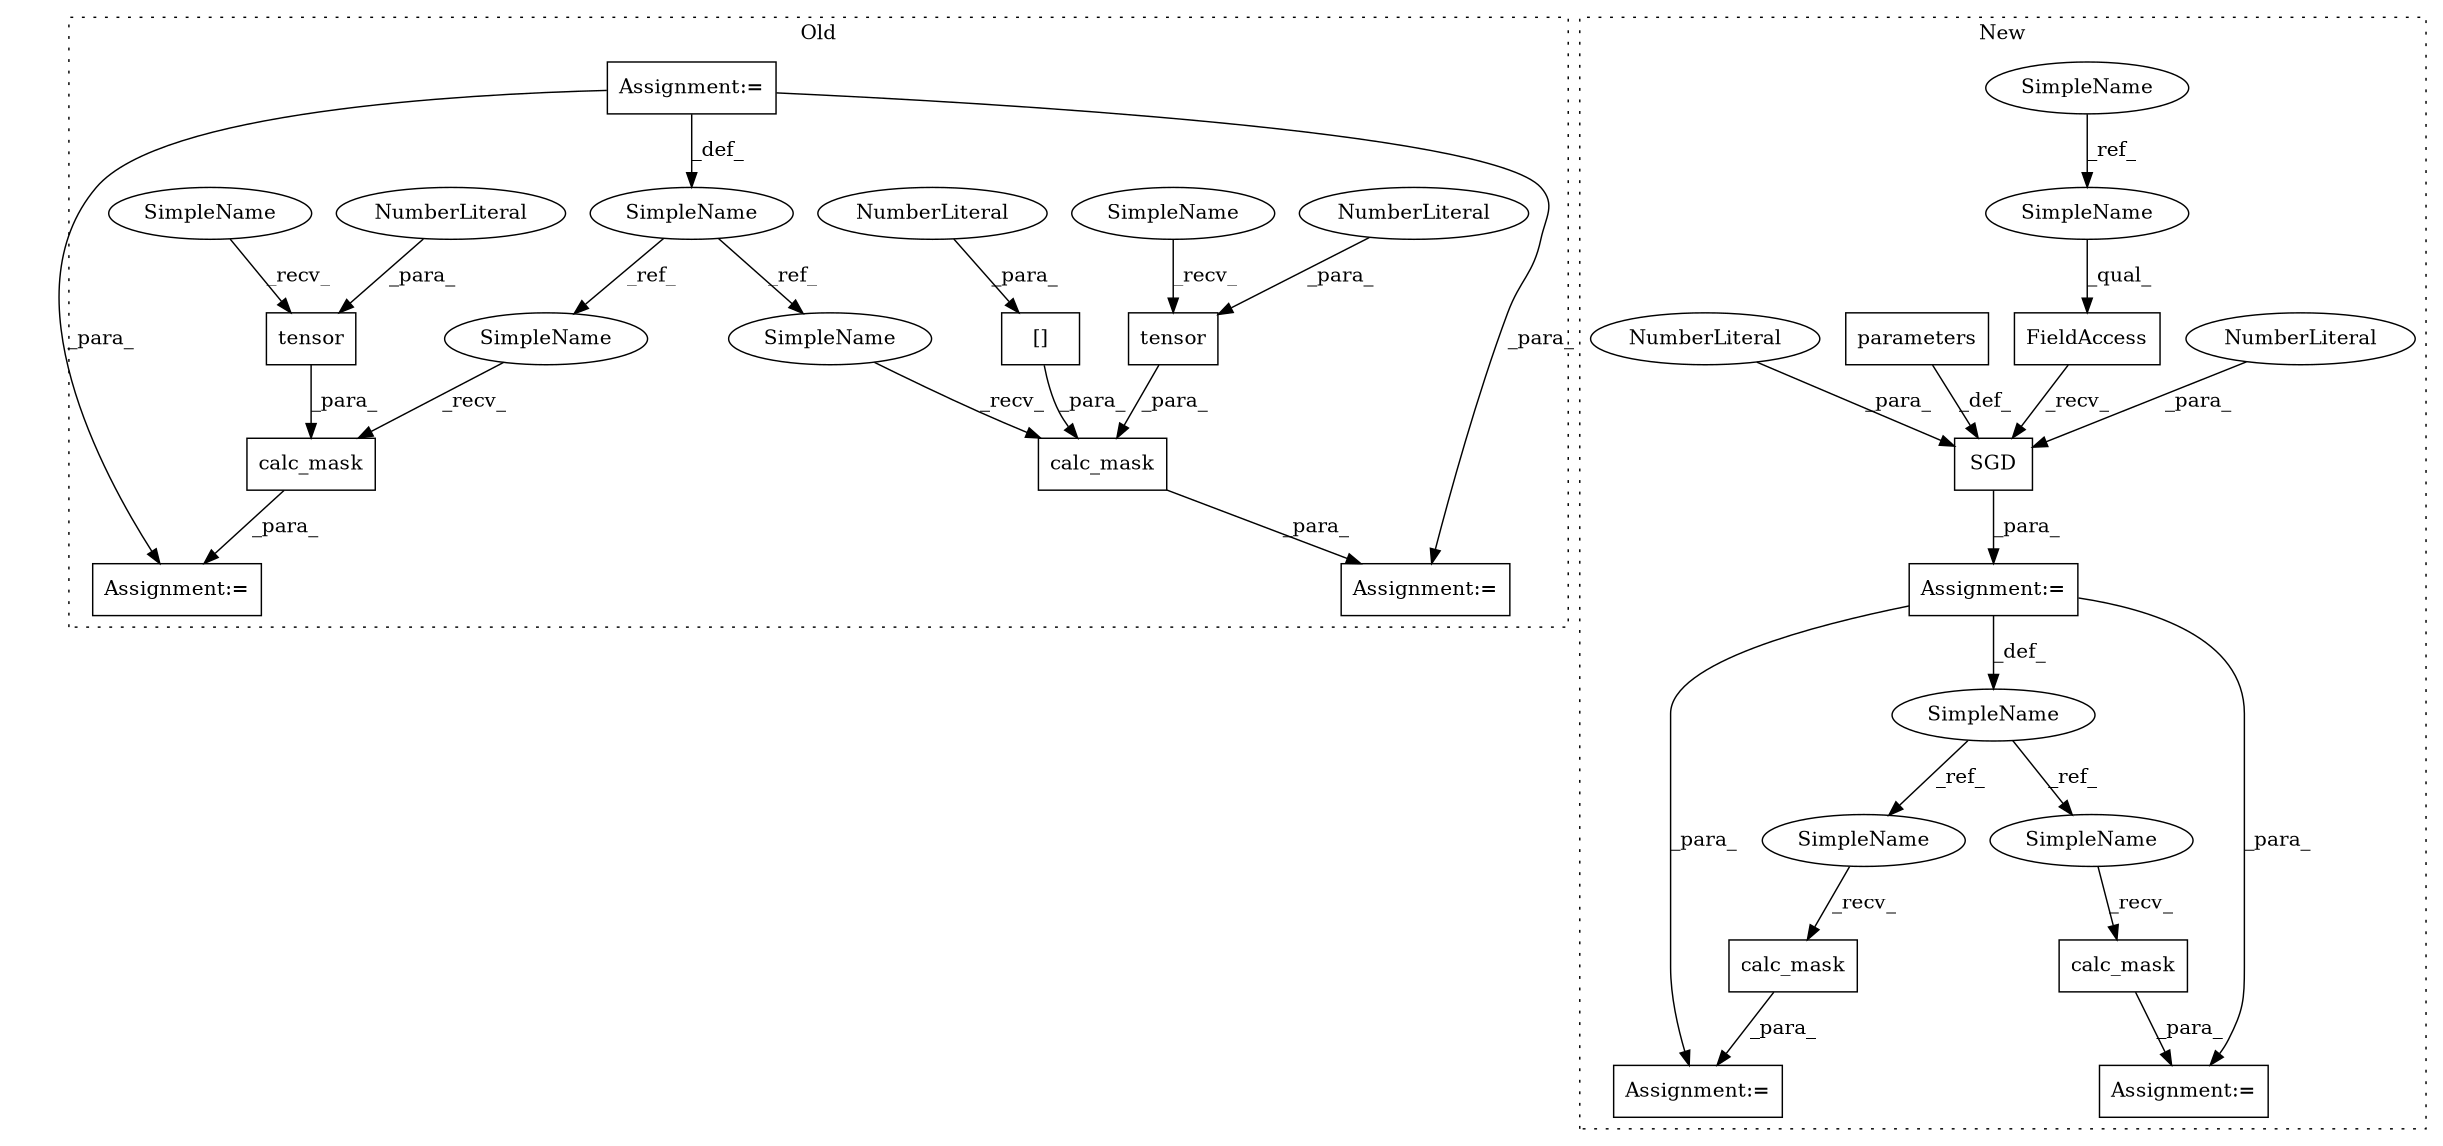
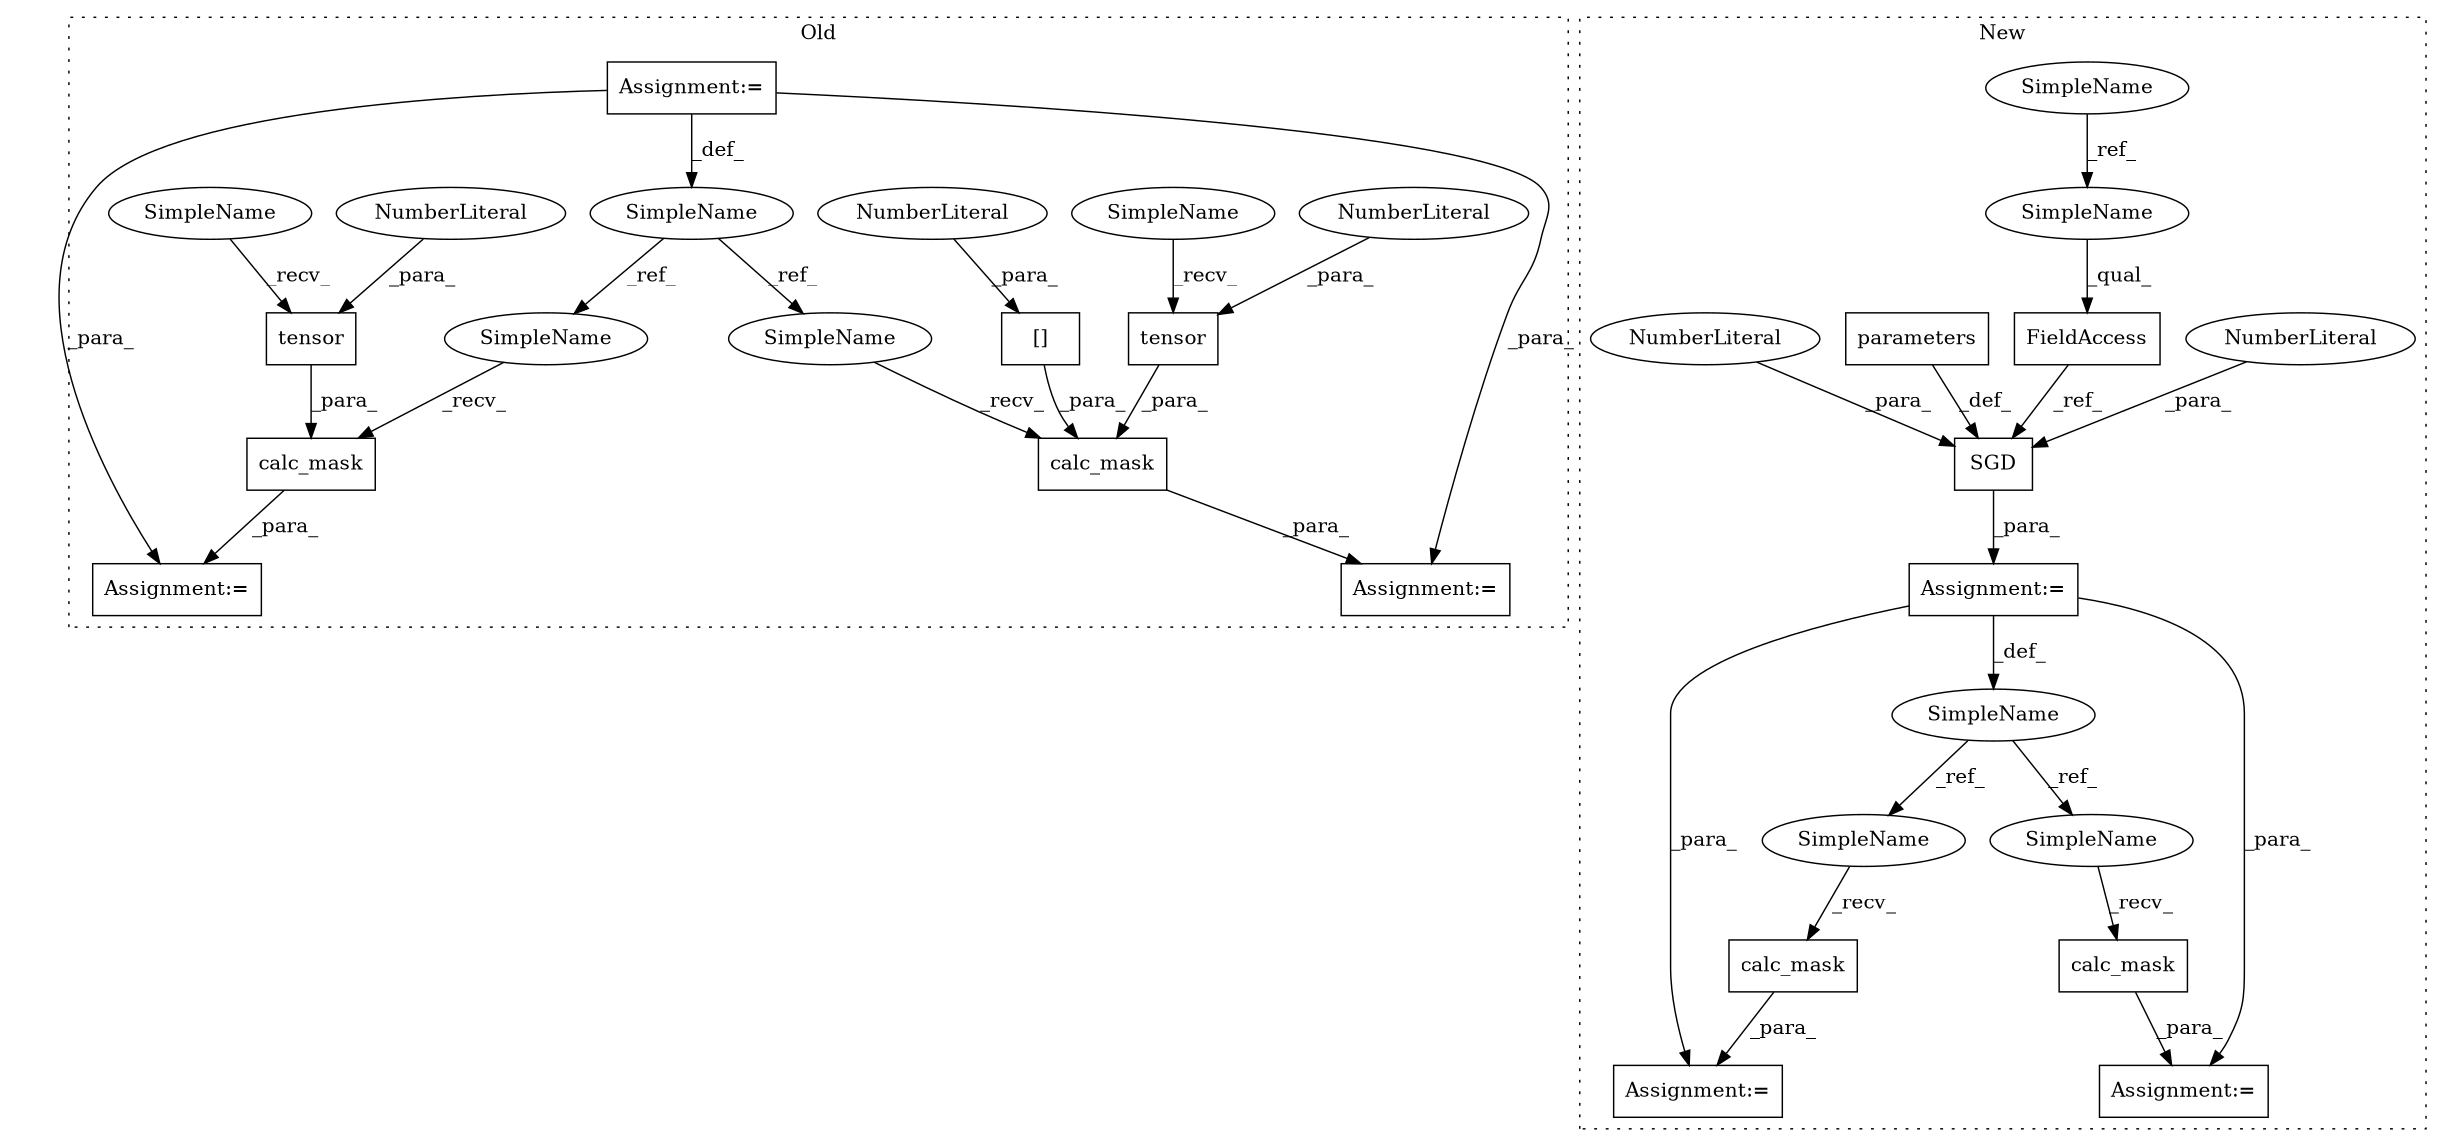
(2078, 402) -> (2078, 402)
